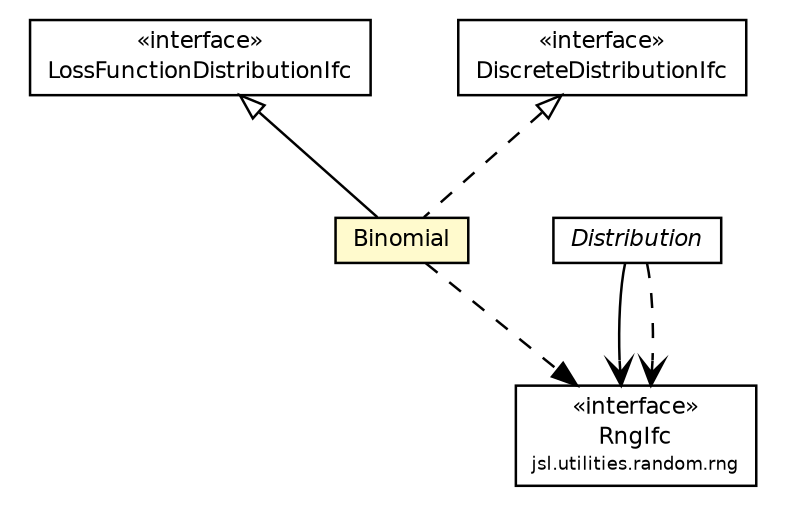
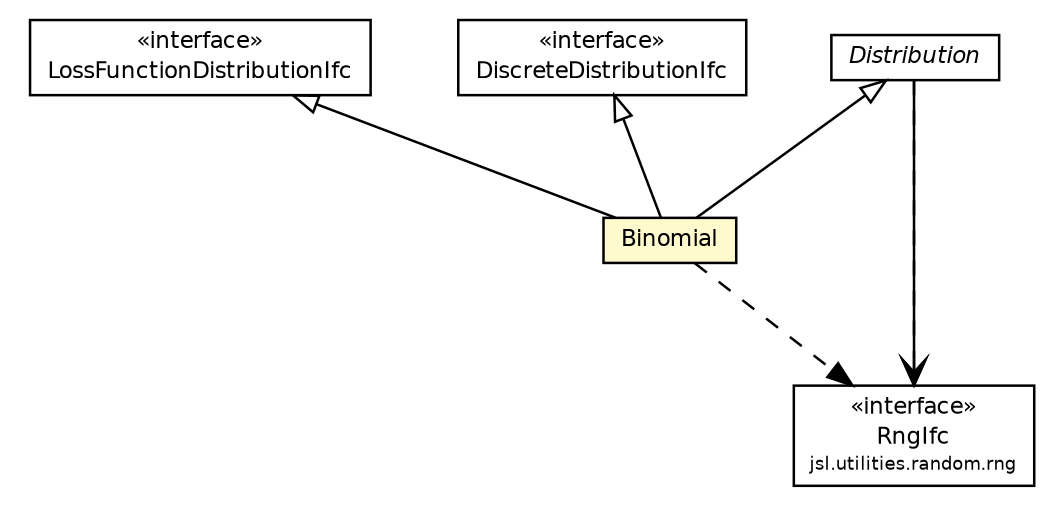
none -> (781, 157)
(483, 165) -> (642, 168)
